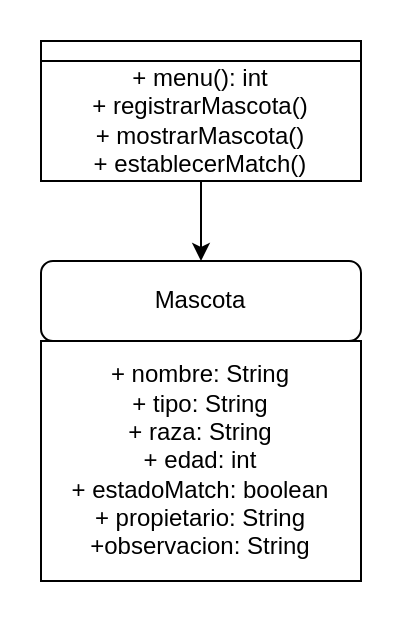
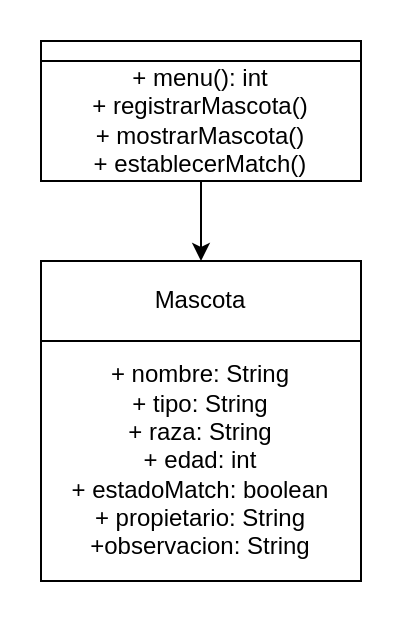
(201, 301) -> (201, 301)
